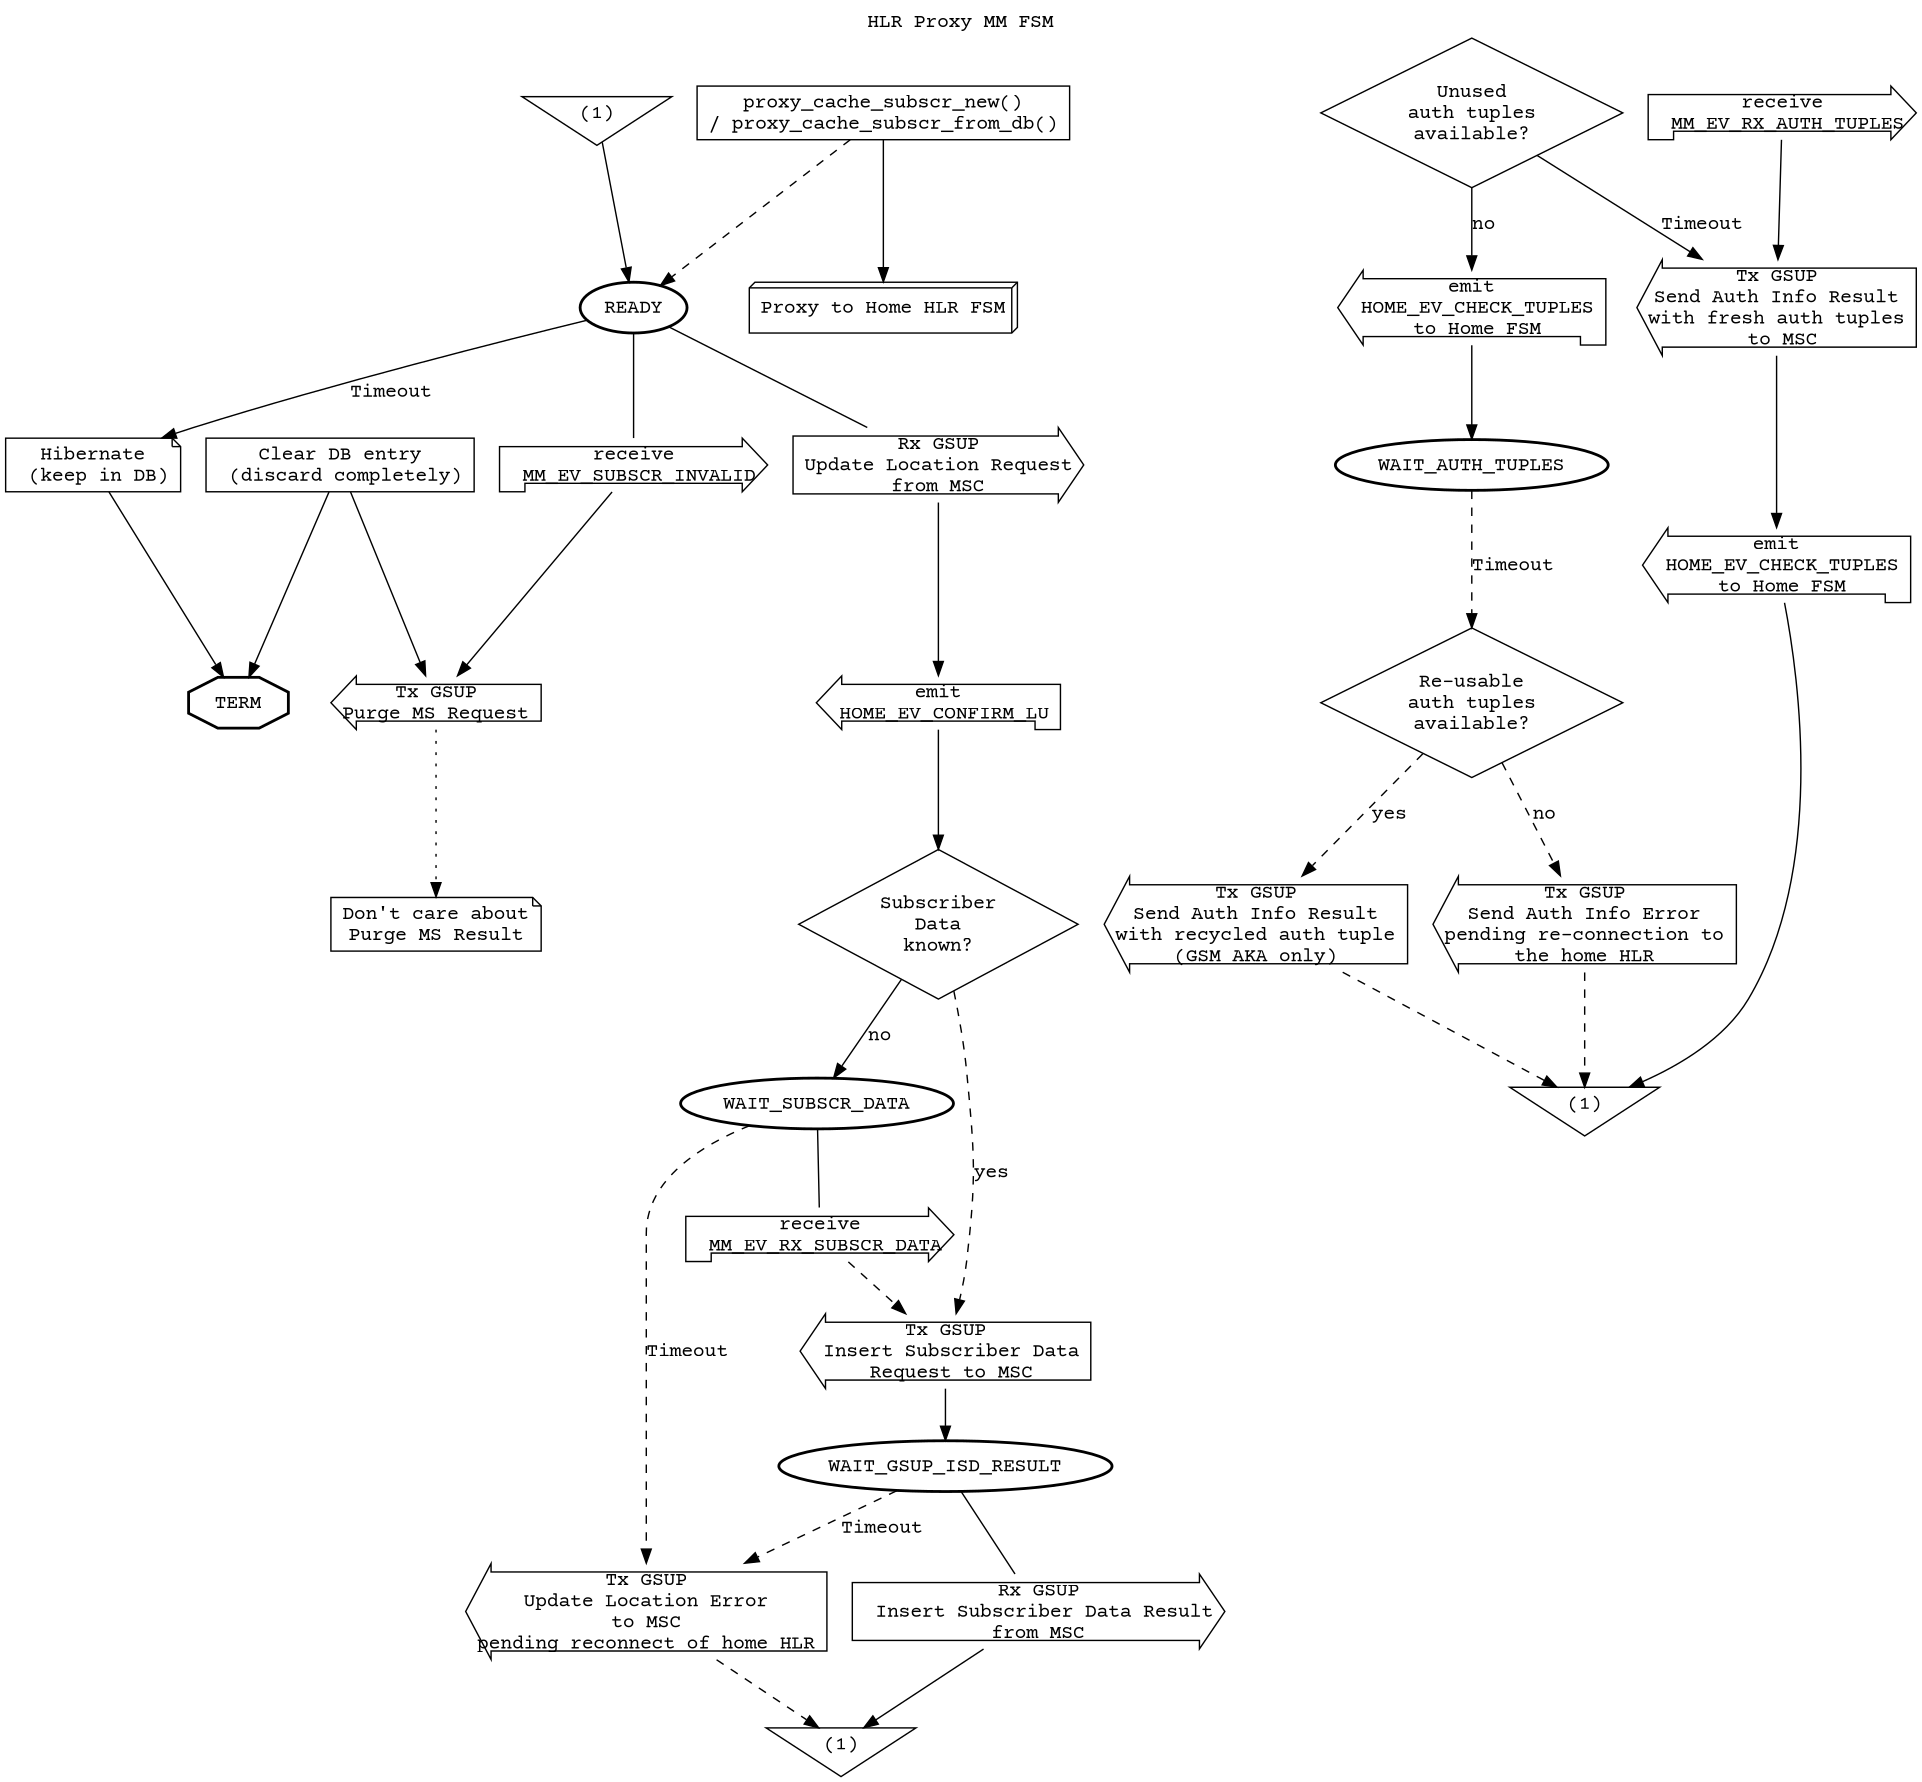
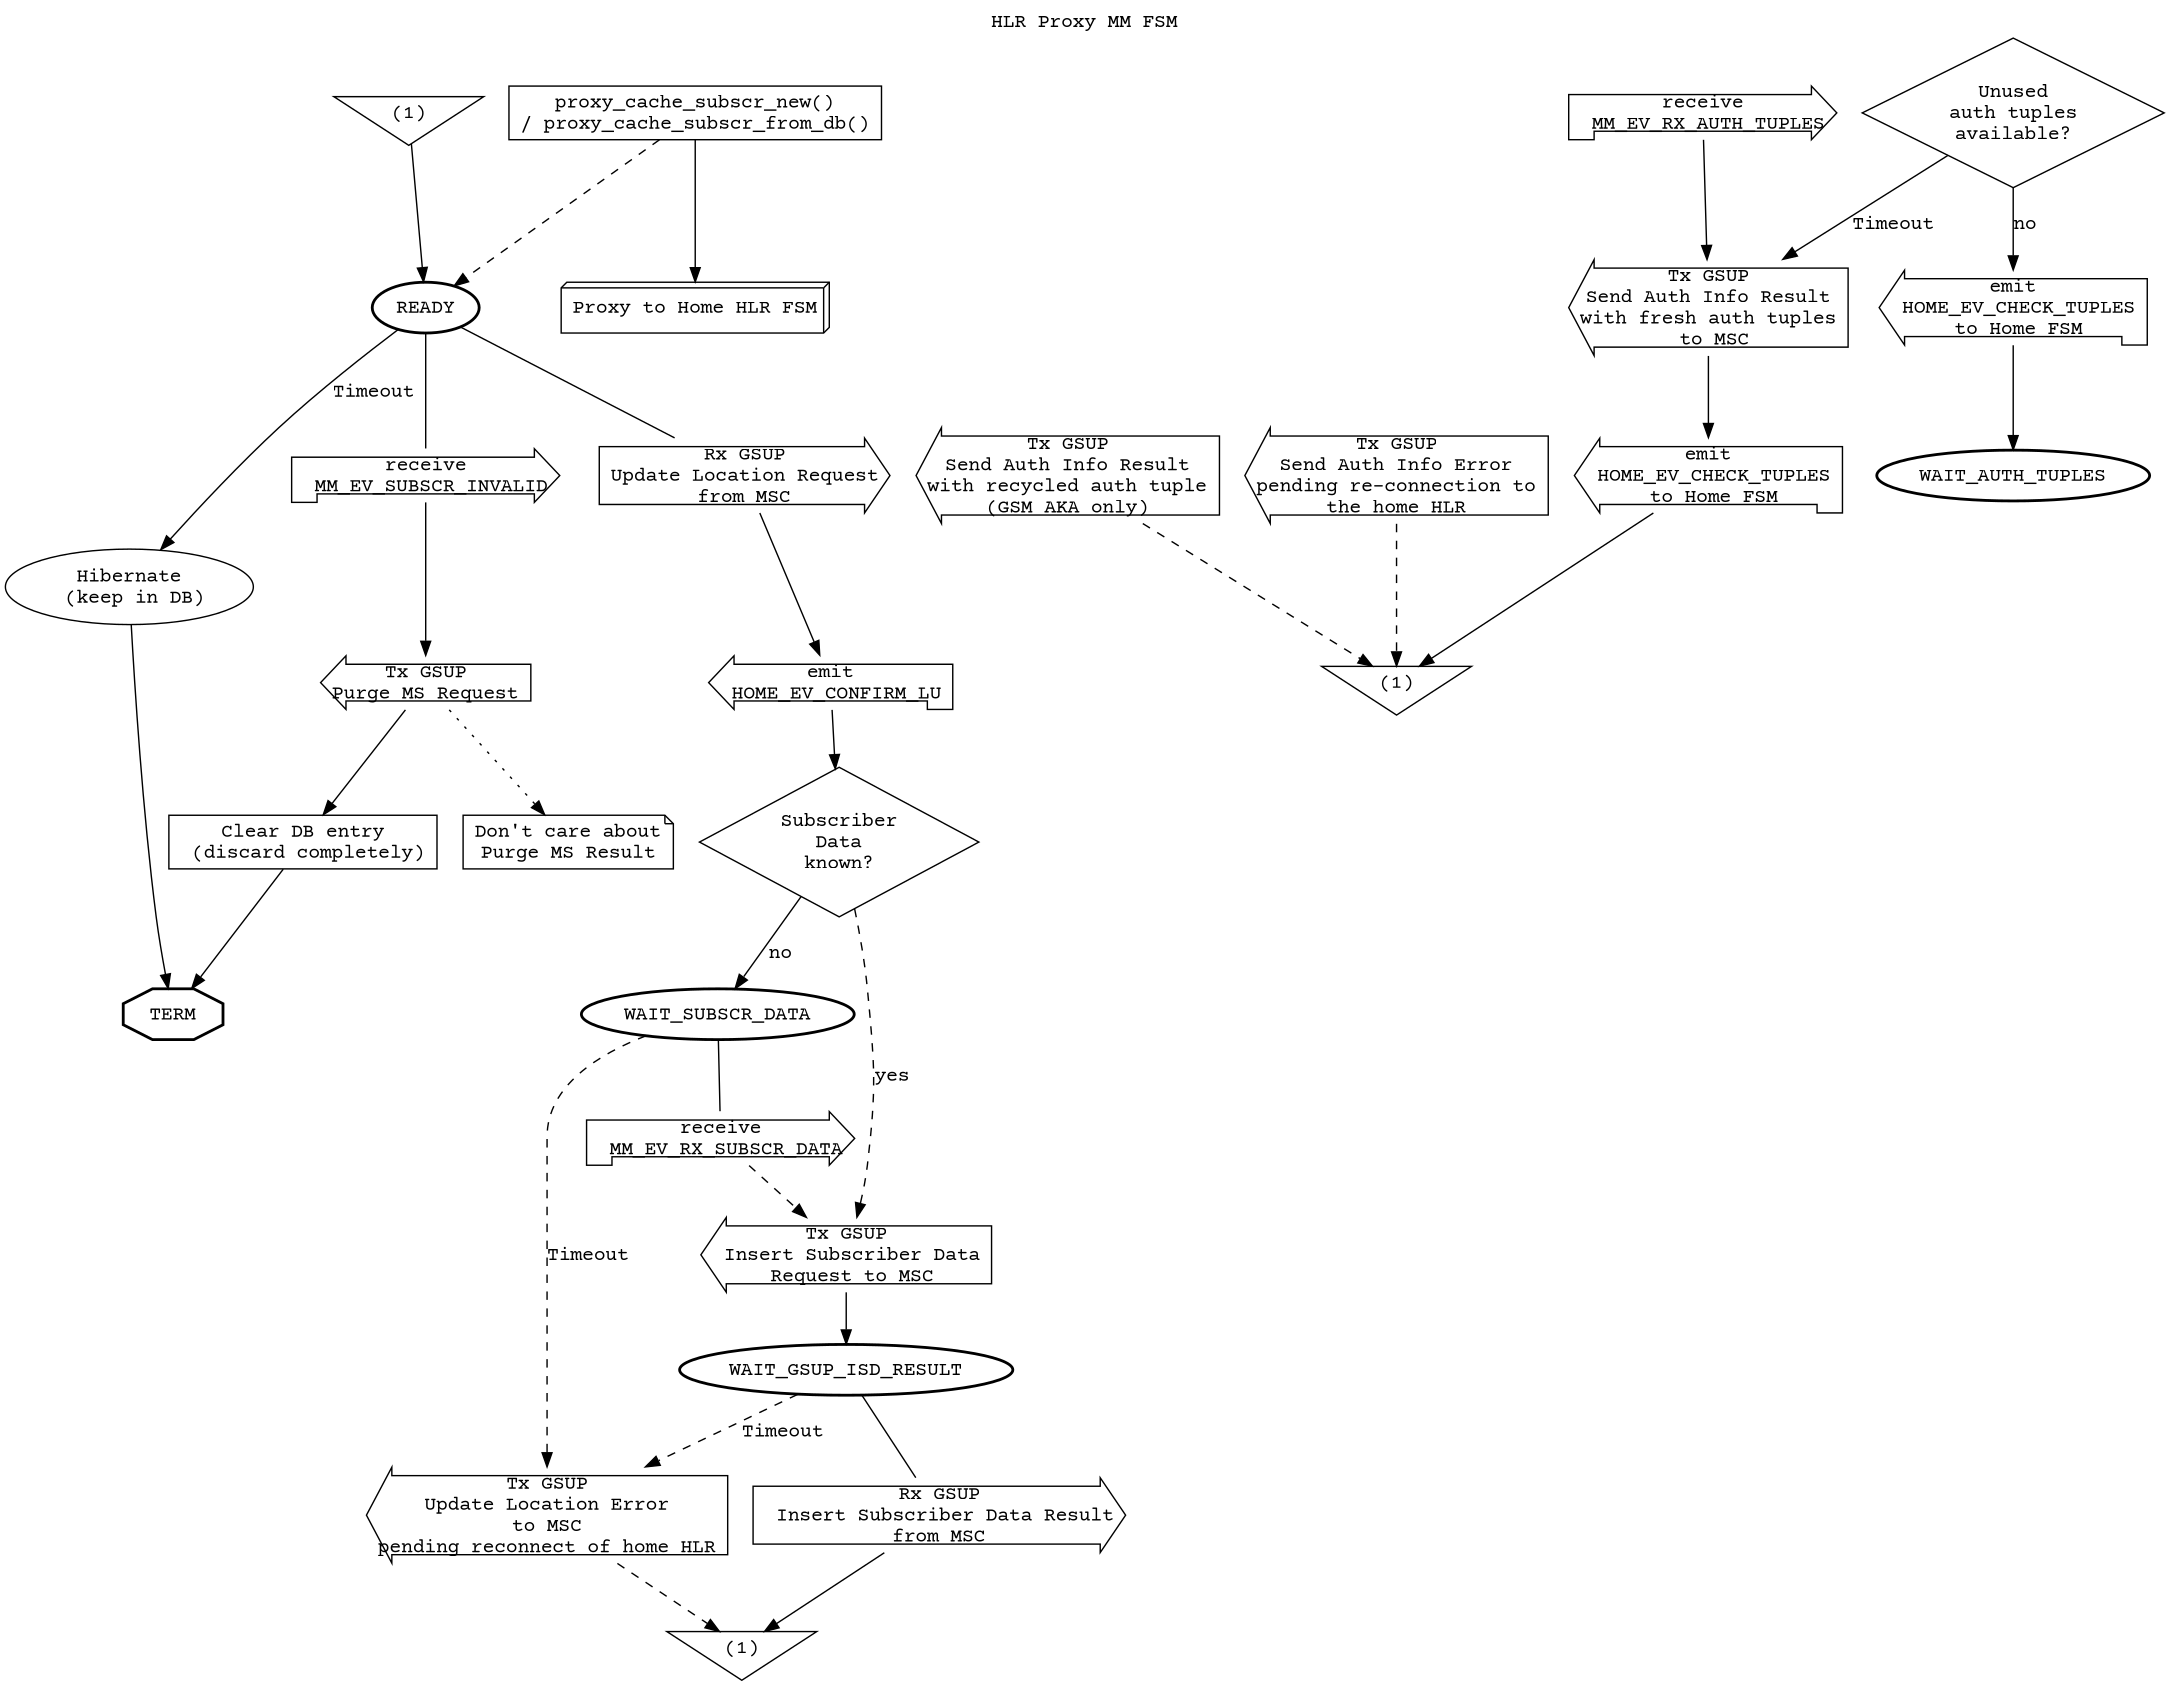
(93, 465) -> (129, 587)
(385, 577) -> (369, 757)
(1472, 703) -> none
